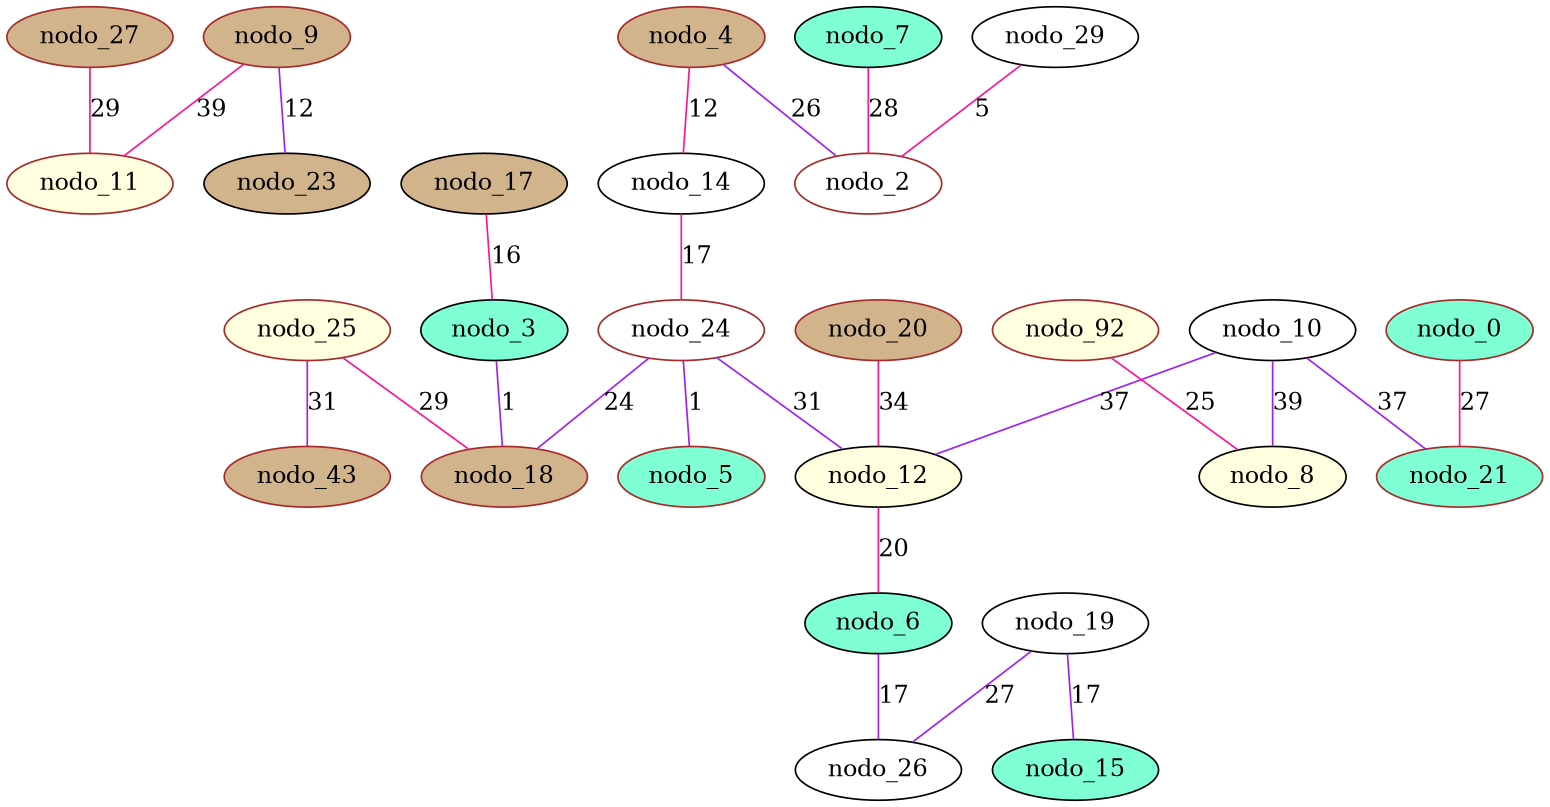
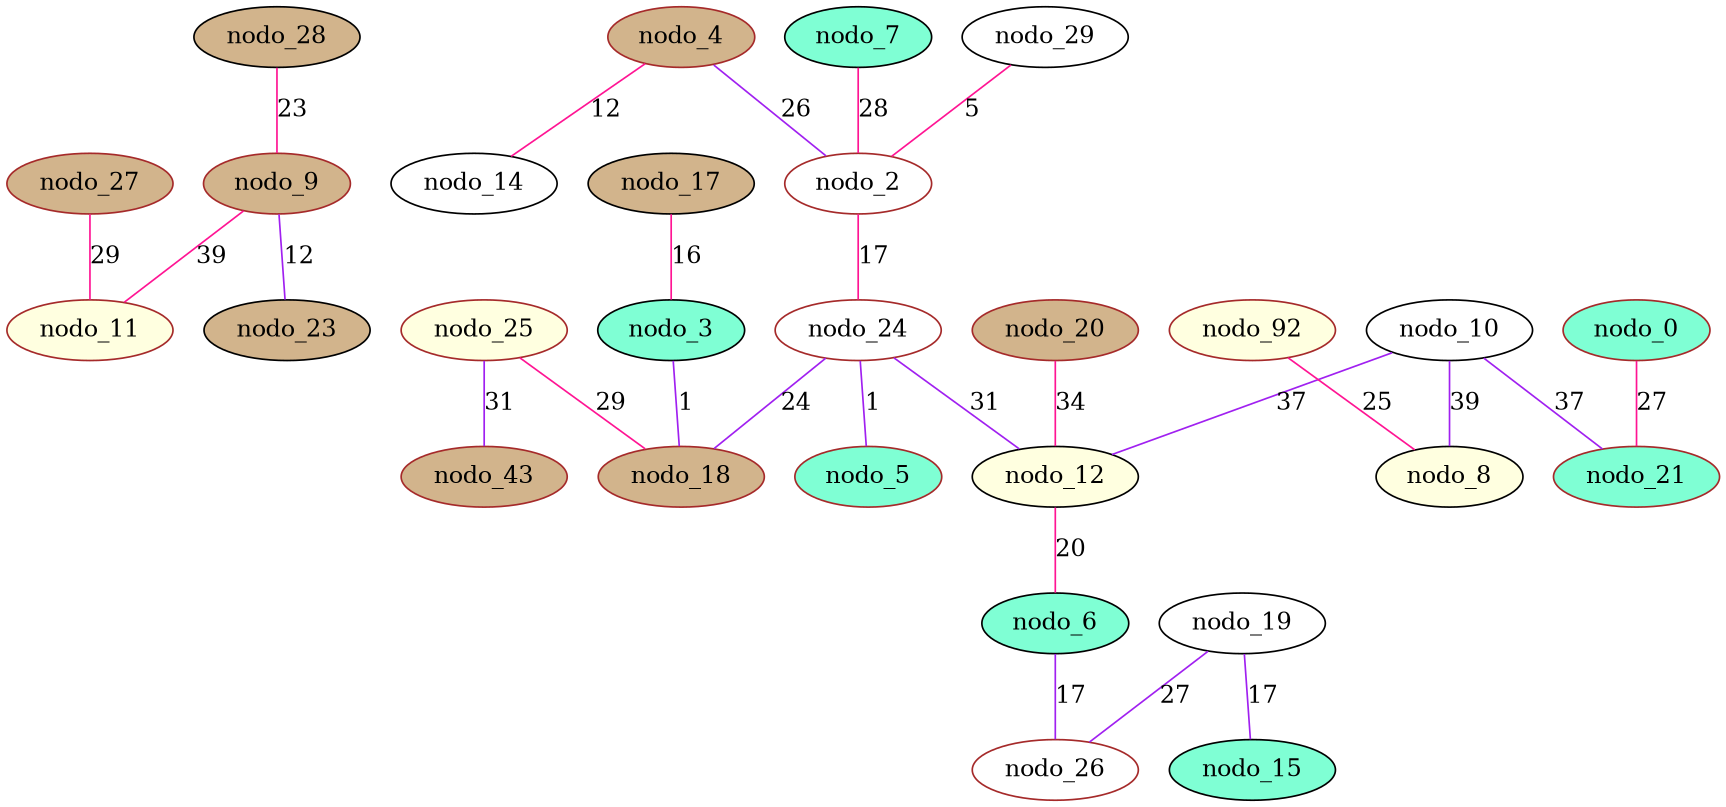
none -> (277, 37)
(681, 257) -> (858, 257)
(878, 770) -> (1055, 770)
